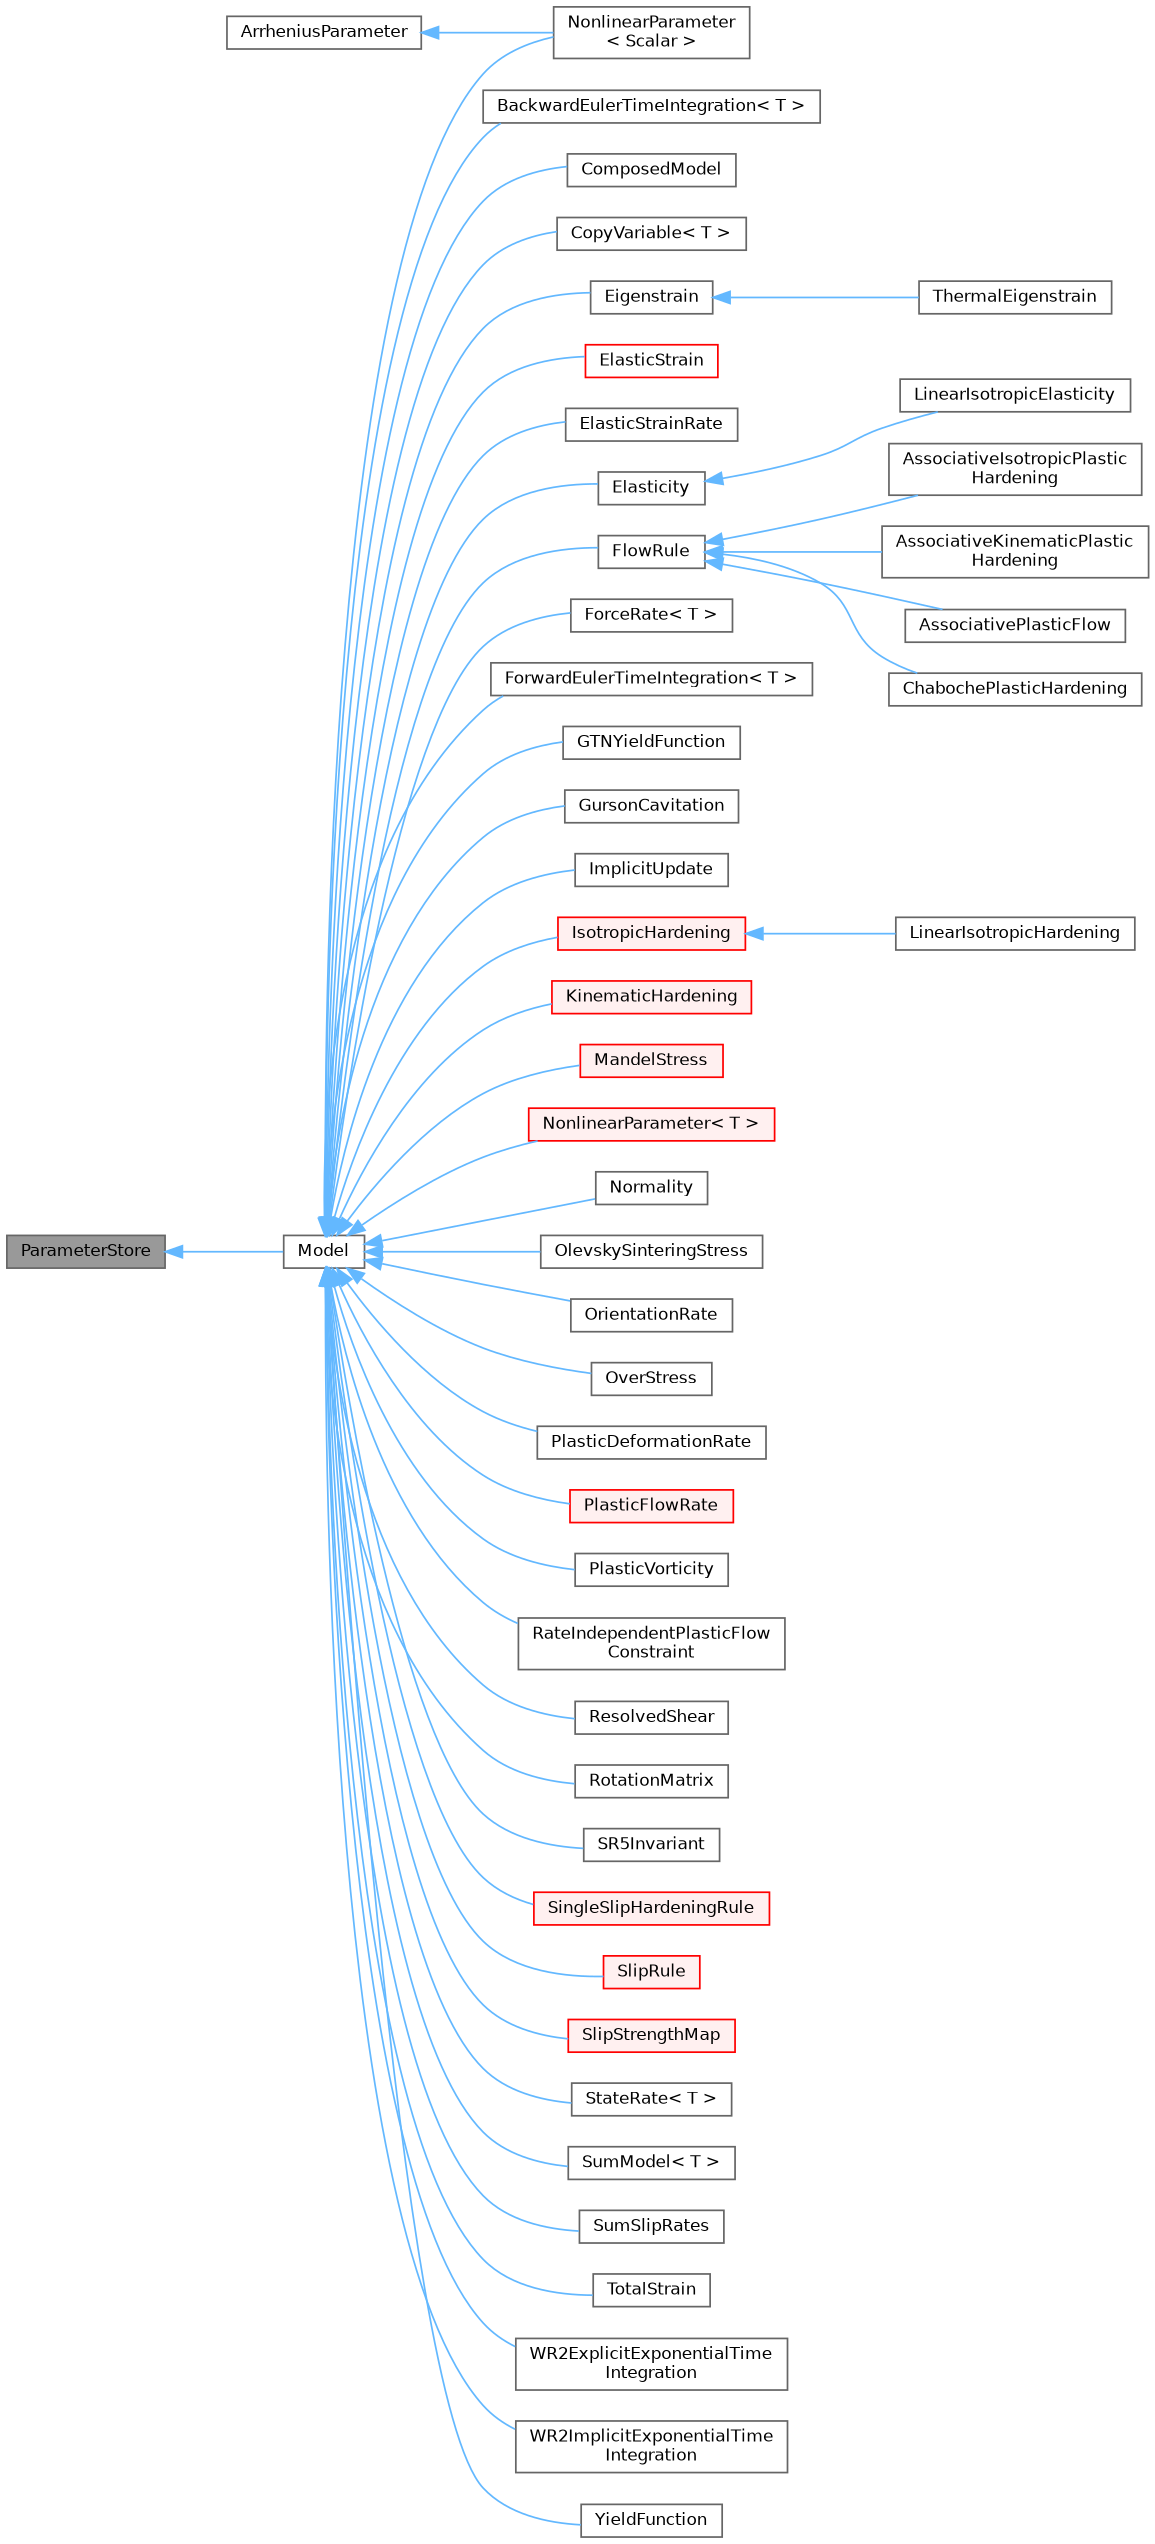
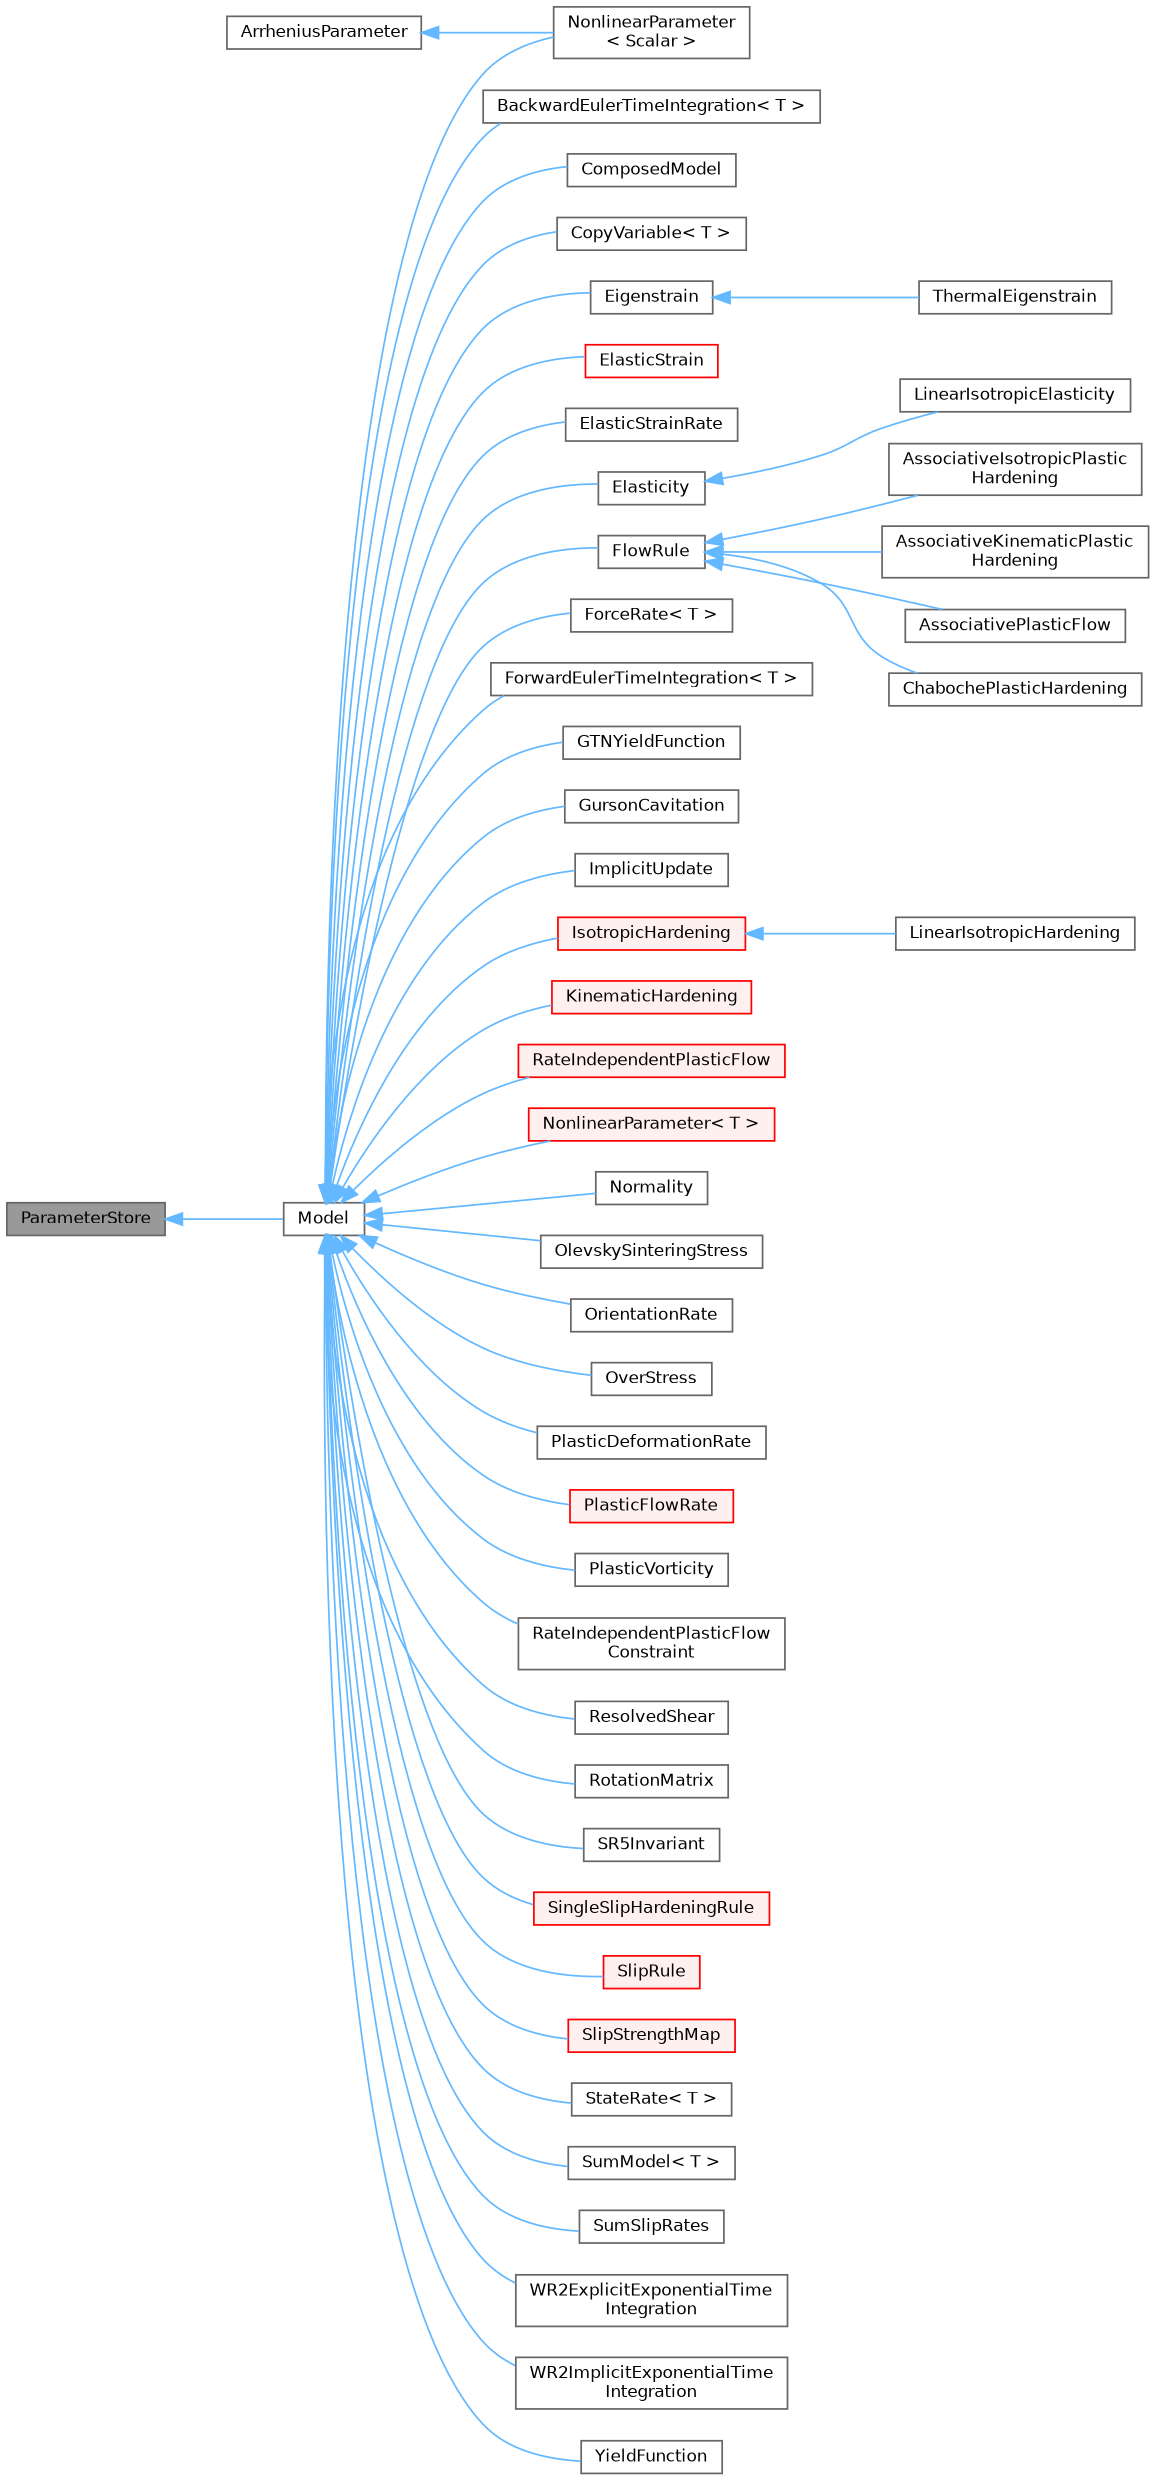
(652, 1061) -> (652, 1061)
(652, 2290) -> none
